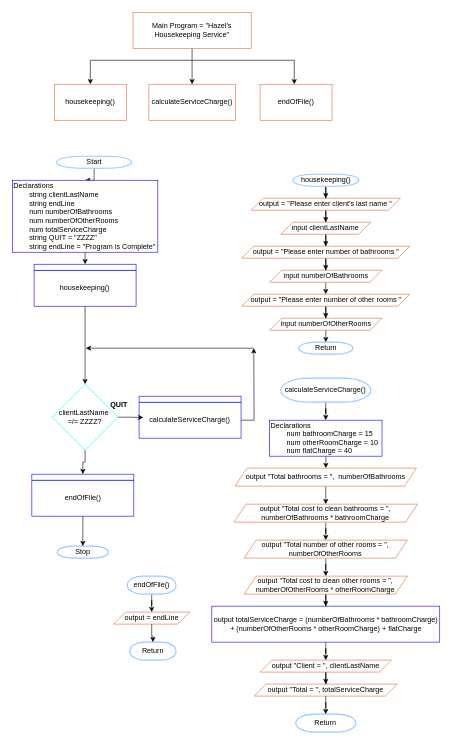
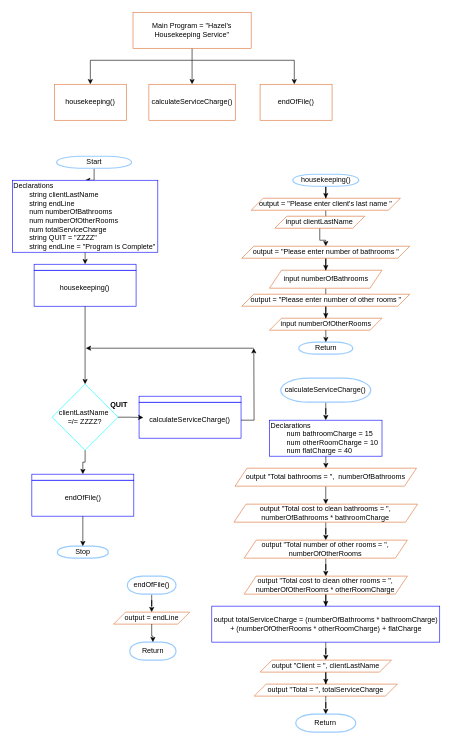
(326, 228) -> (320, 222)
(326, 276) -> (326, 279)
